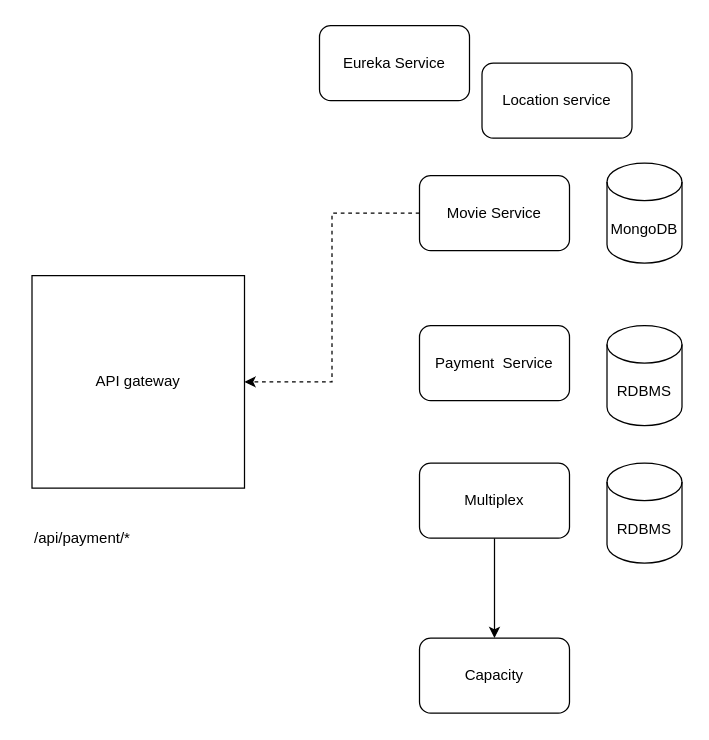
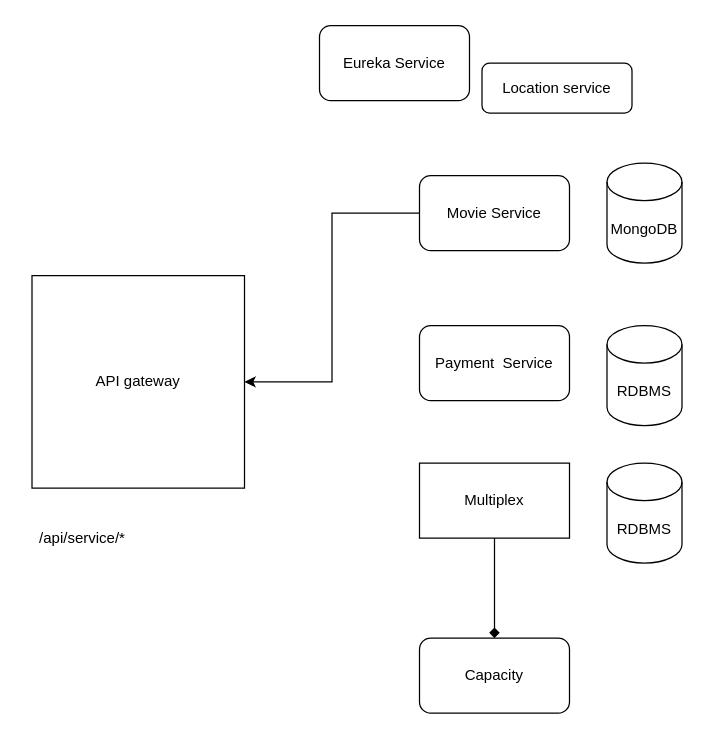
(557, 101) -> (557, 88)
(332, 294) -> (332, 294)
(494, 501) -> (494, 501)
(83, 538) -> (83, 538)
(494, 628) -> (494, 627)
